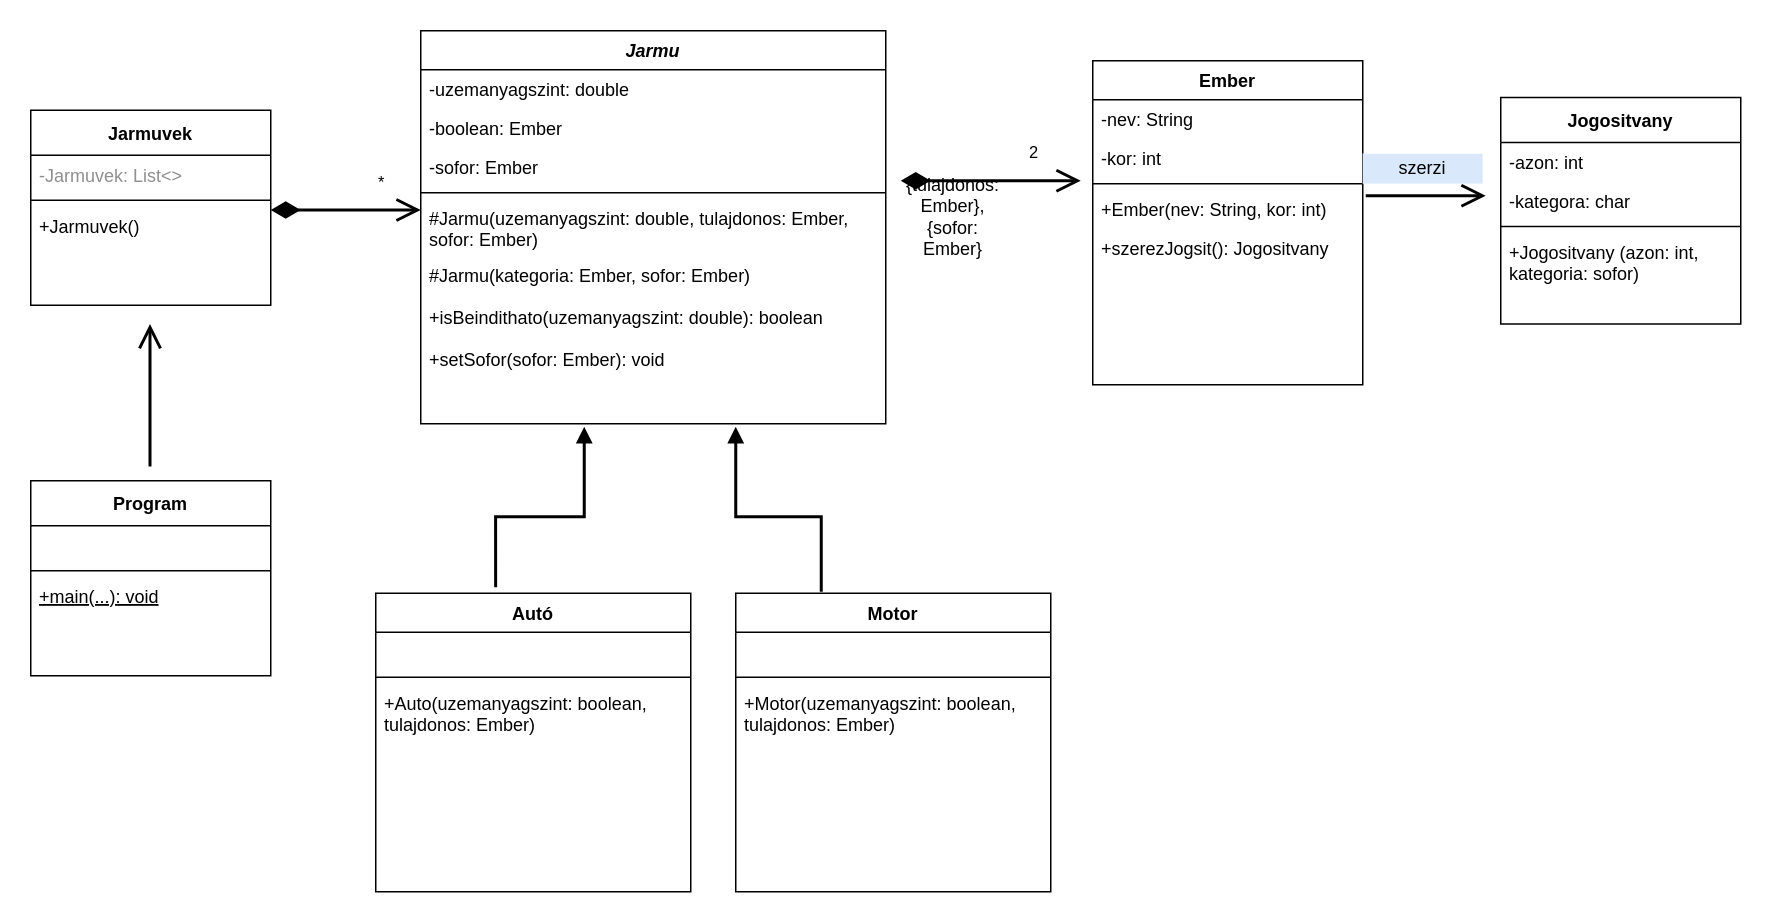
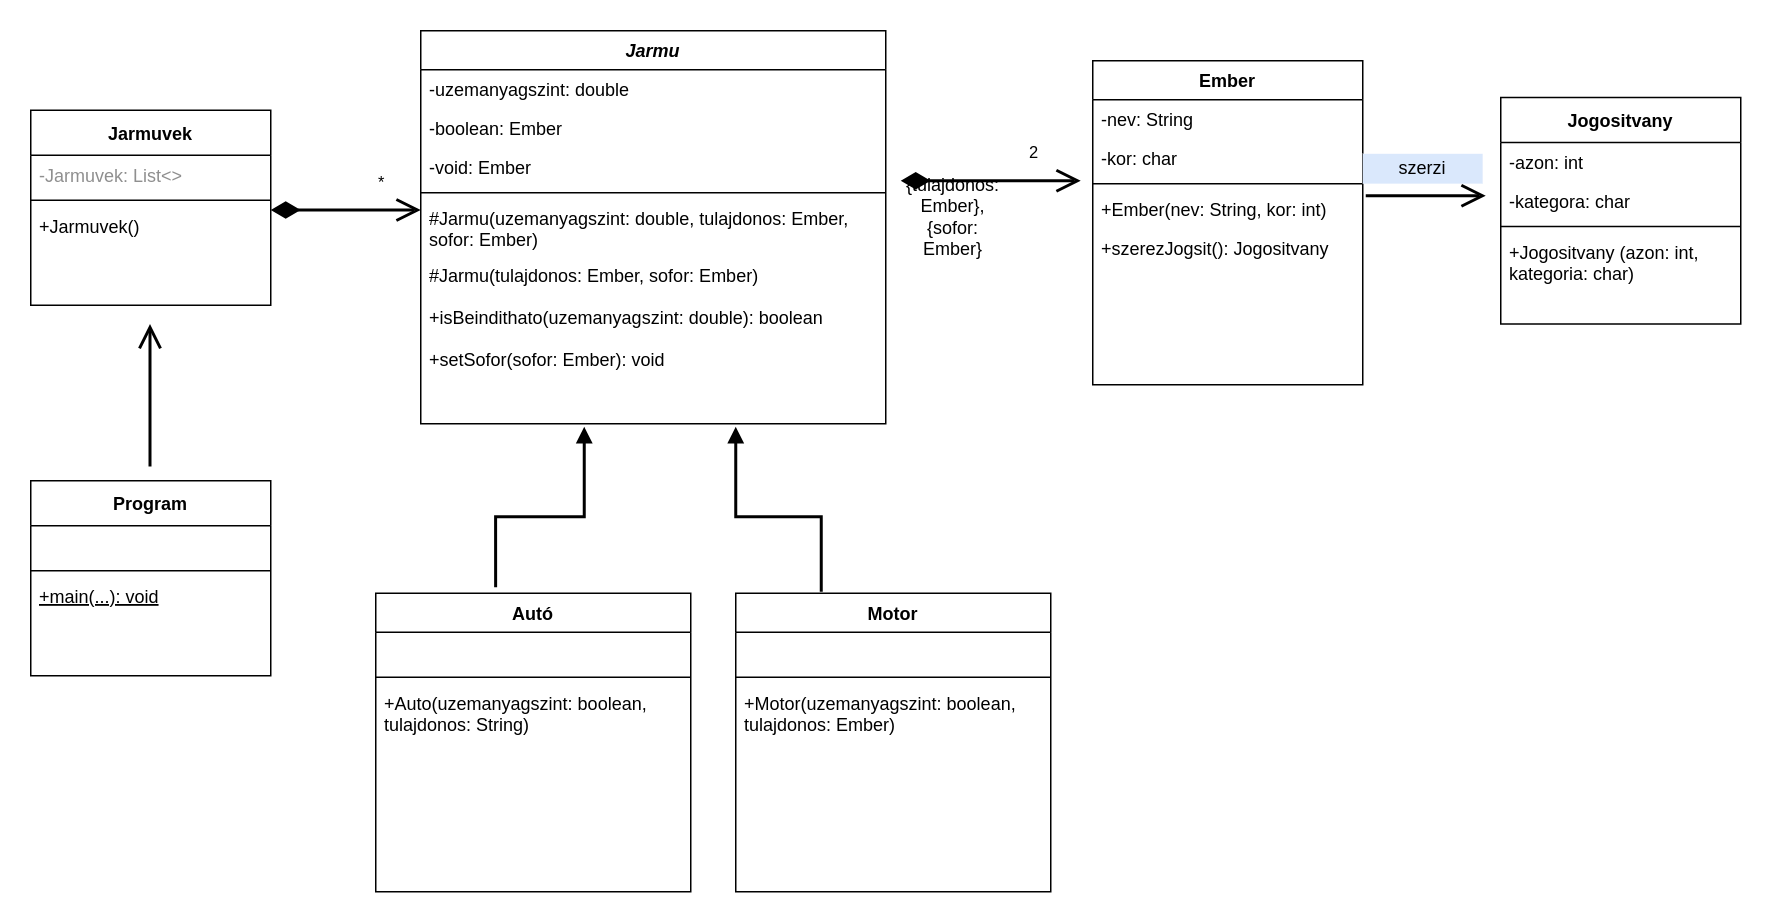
(1139, 159) -> (1147, 159)
(490, 168) -> (482, 168)
(1616, 253) -> (1616, 253)
(604, 276) -> (609, 276)
(524, 704) -> (524, 704)
